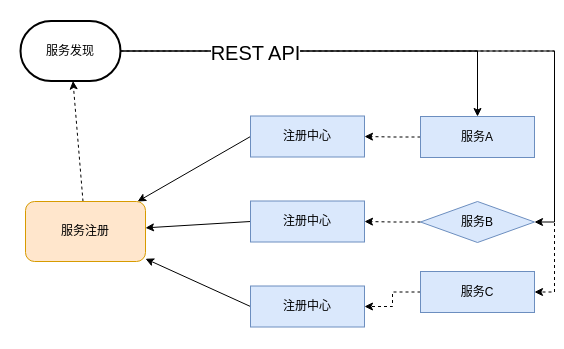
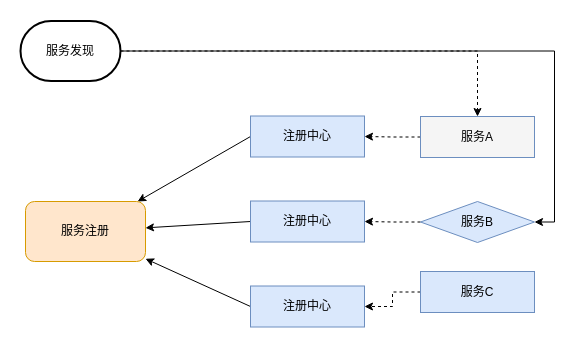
(478, 81) -> (478, 81)
(478, 137) -> (478, 137)
(78, 144) -> none
(555, 264) -> none
